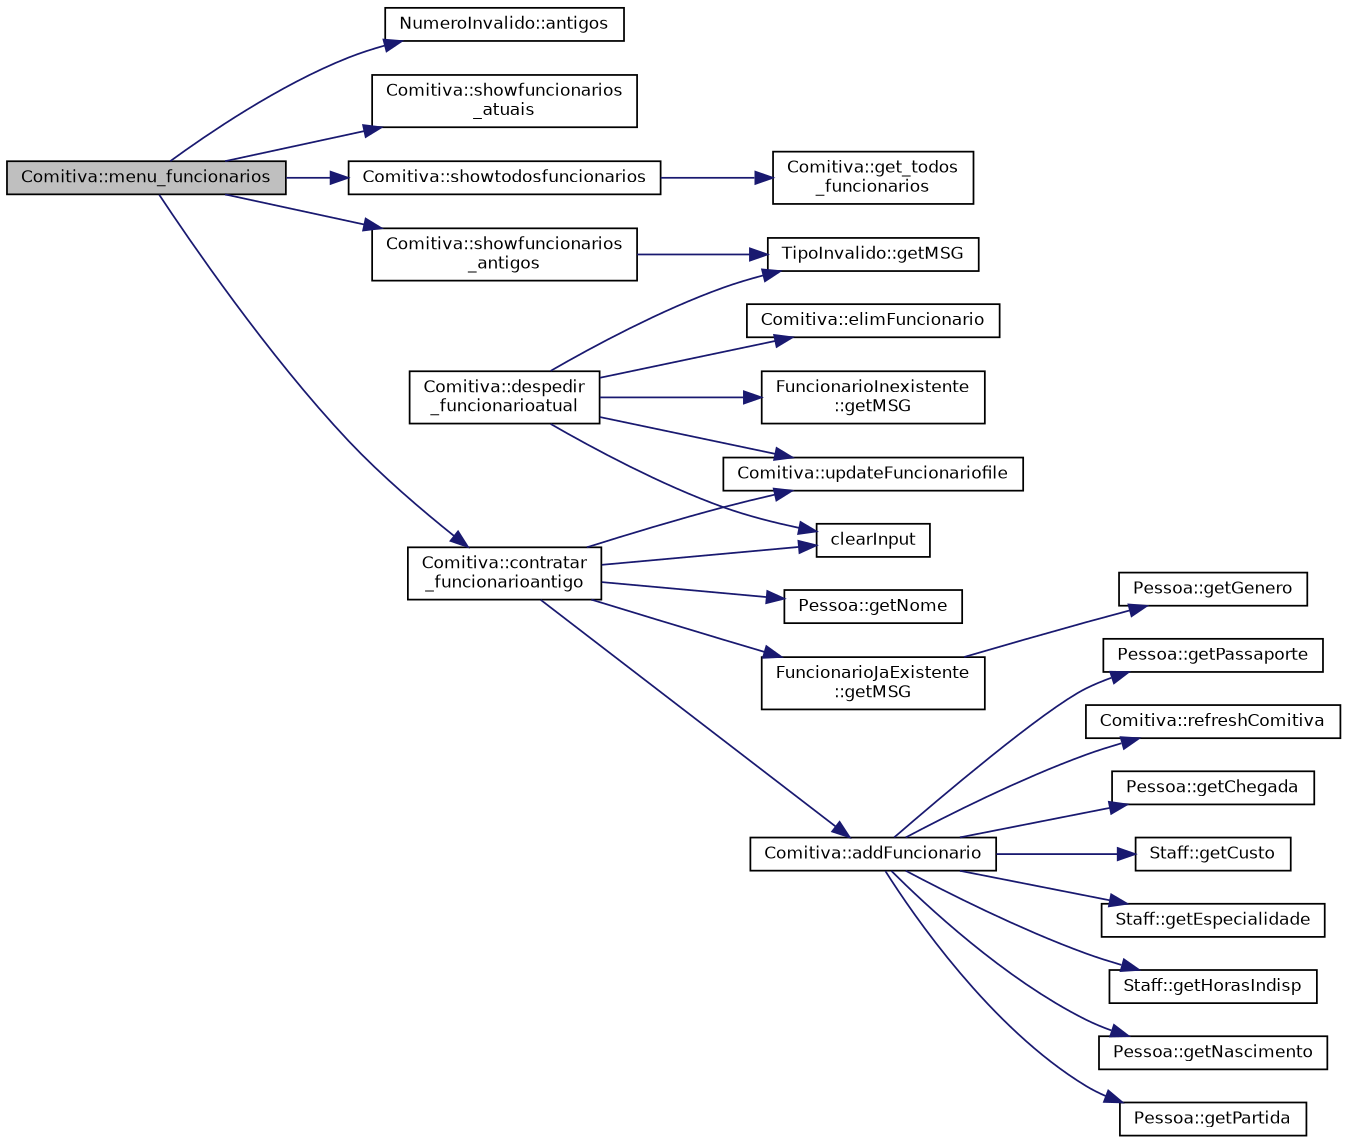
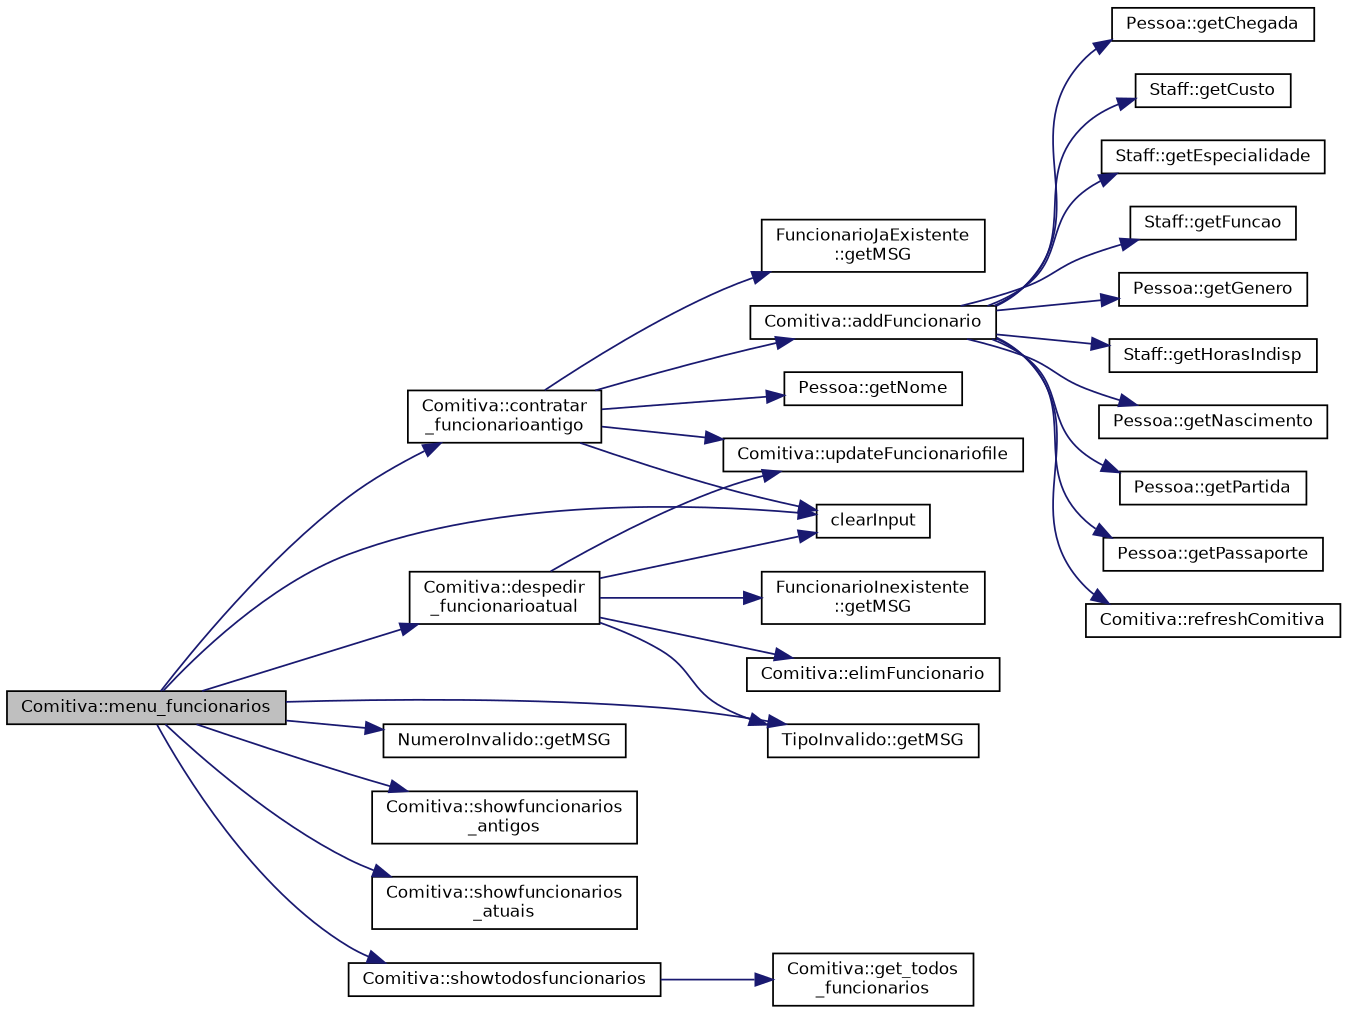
(505, 24) -> (505, 741)
none -> (1213, 223)
(694, 254) -> (528, 701)
none -> (456, 525)
(1047, 633) -> (1049, 305)
none -> (302, 660)
